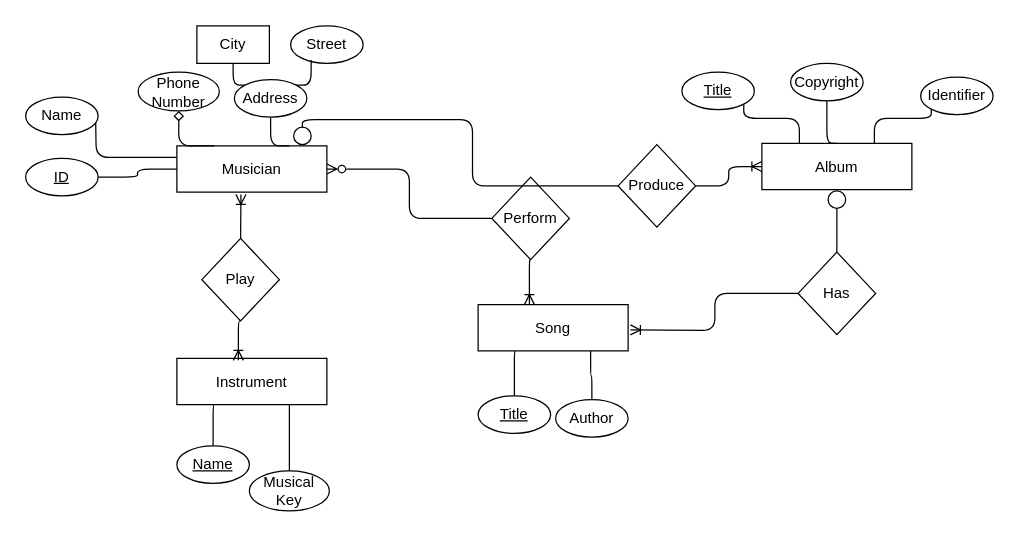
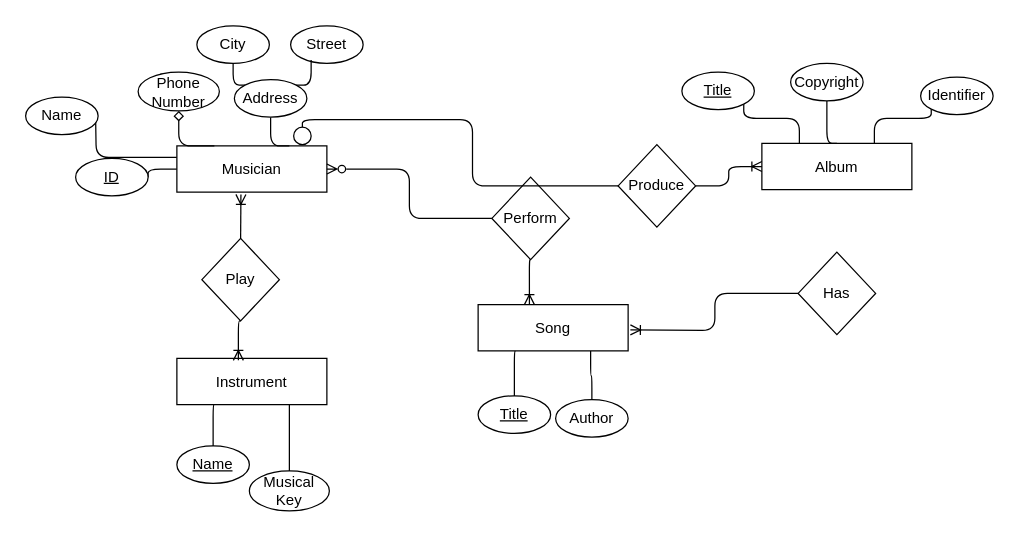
(233, 44) -> (233, 44)
(62, 177) -> (112, 177)
(837, 231) -> none
